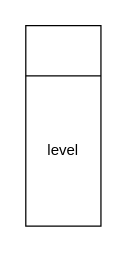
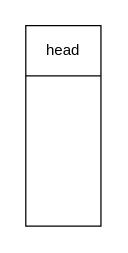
none -> (63, 51)
(63, 151) -> none
